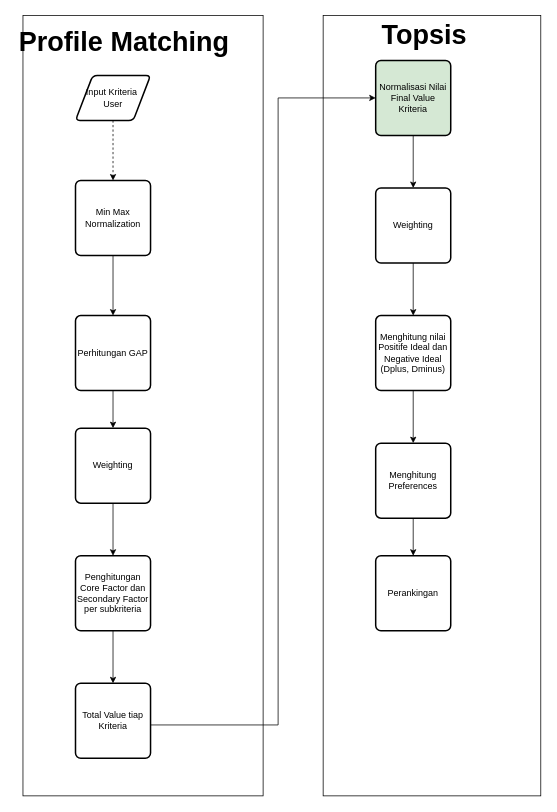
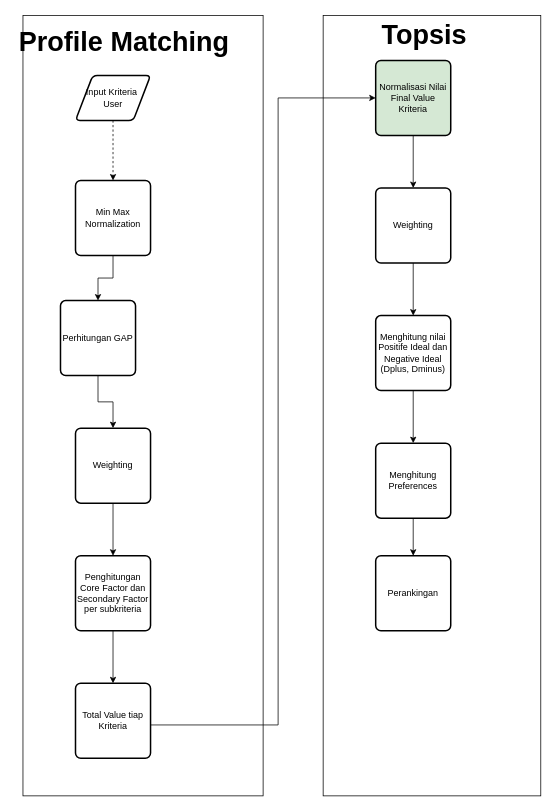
(113, 353) -> (98, 338)
